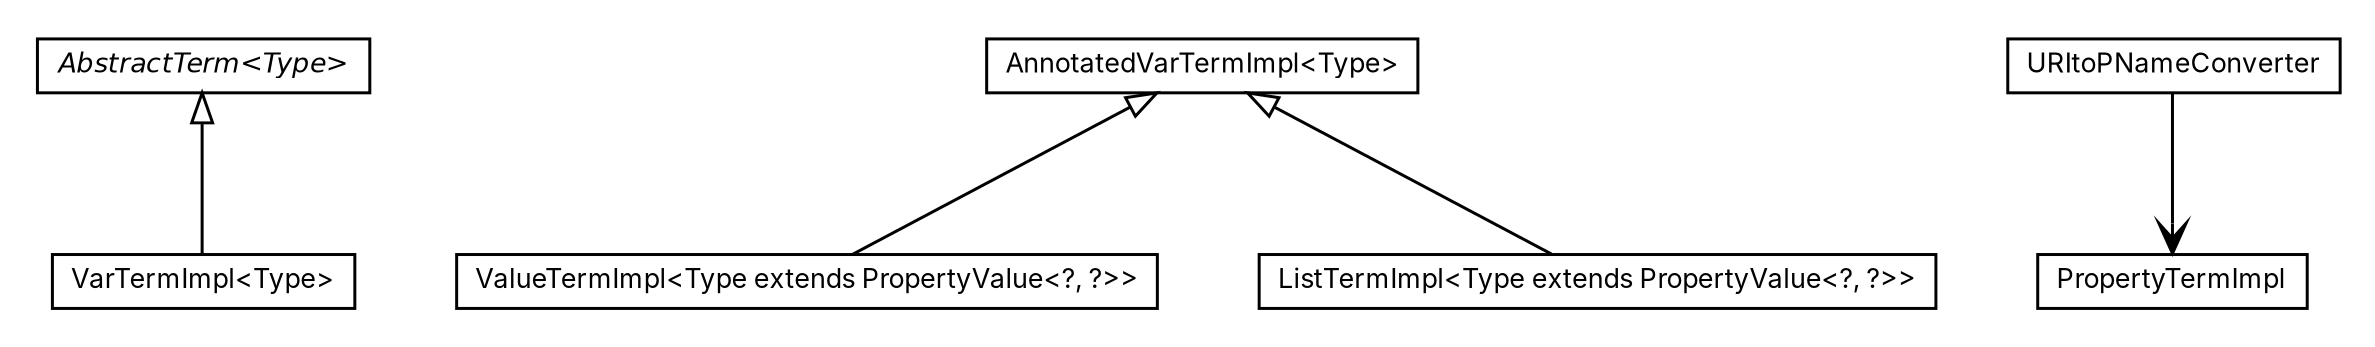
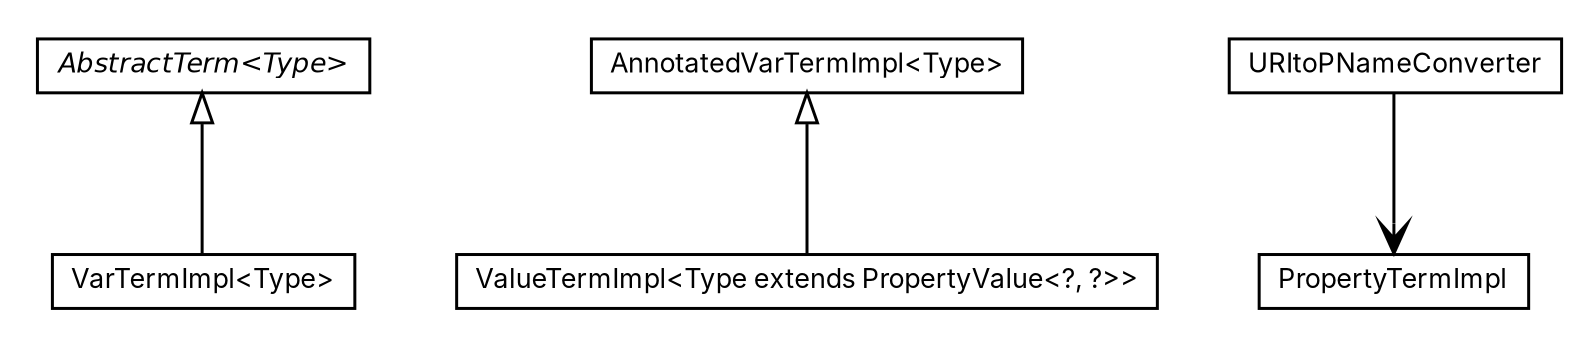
(1598, 281) -> none
